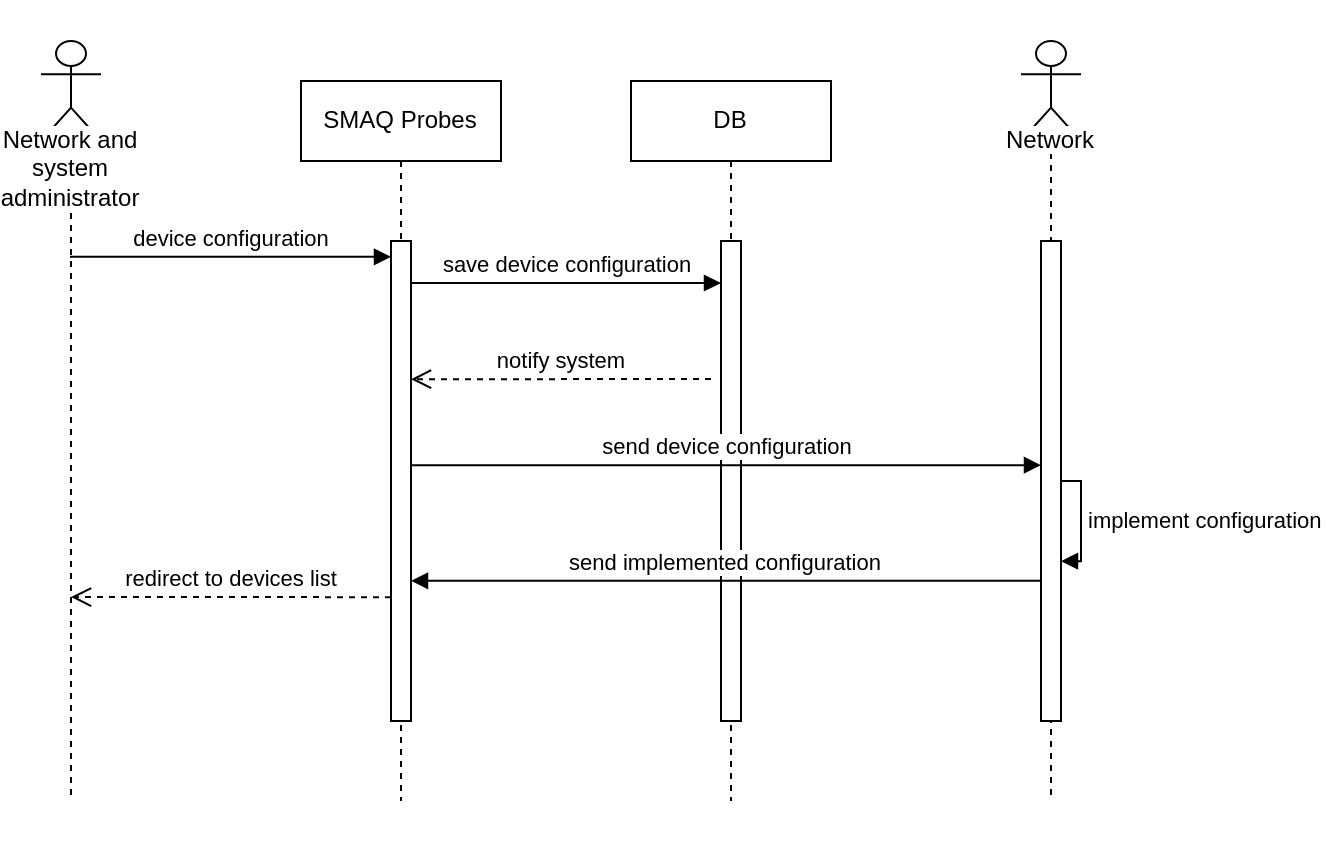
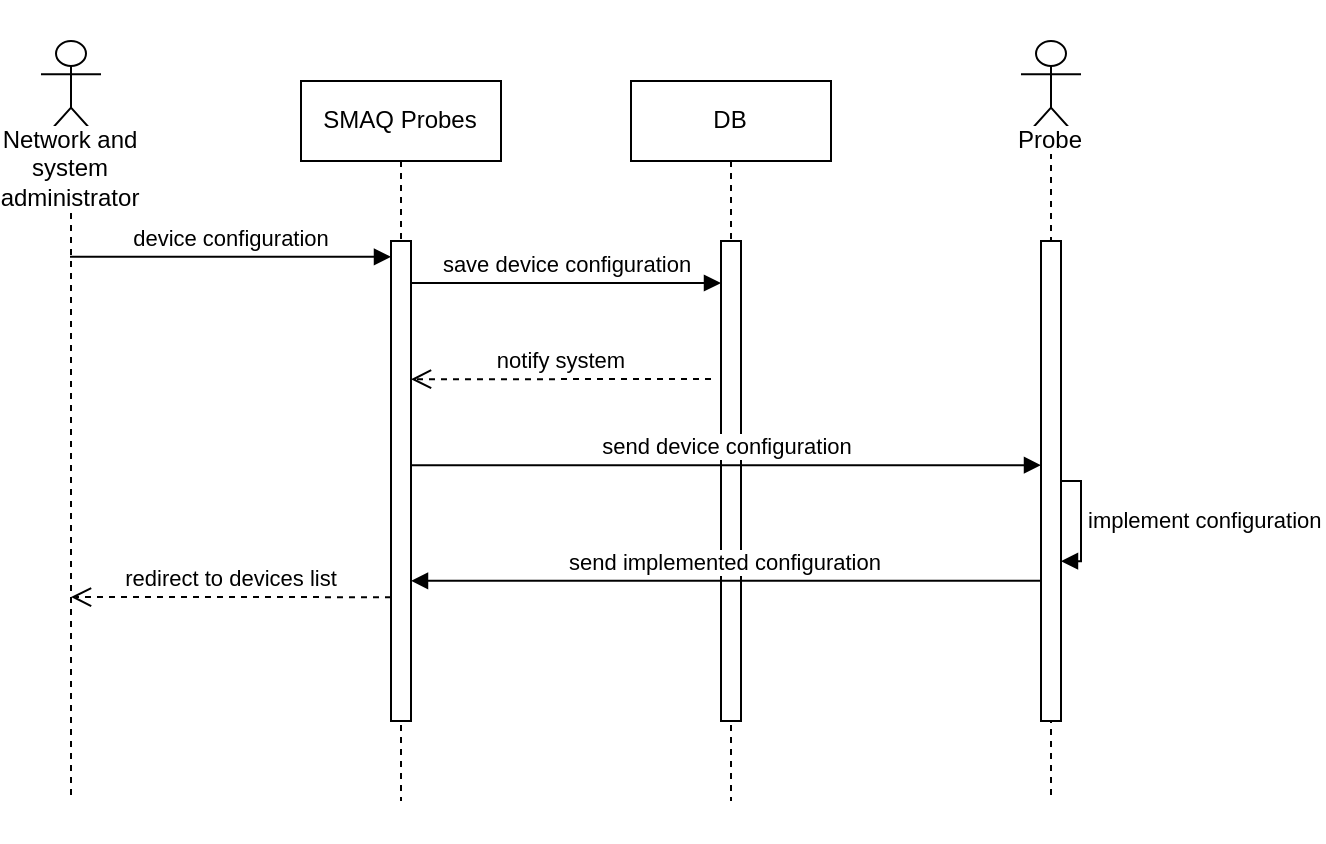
(1051, 156) -> (1051, 156)
